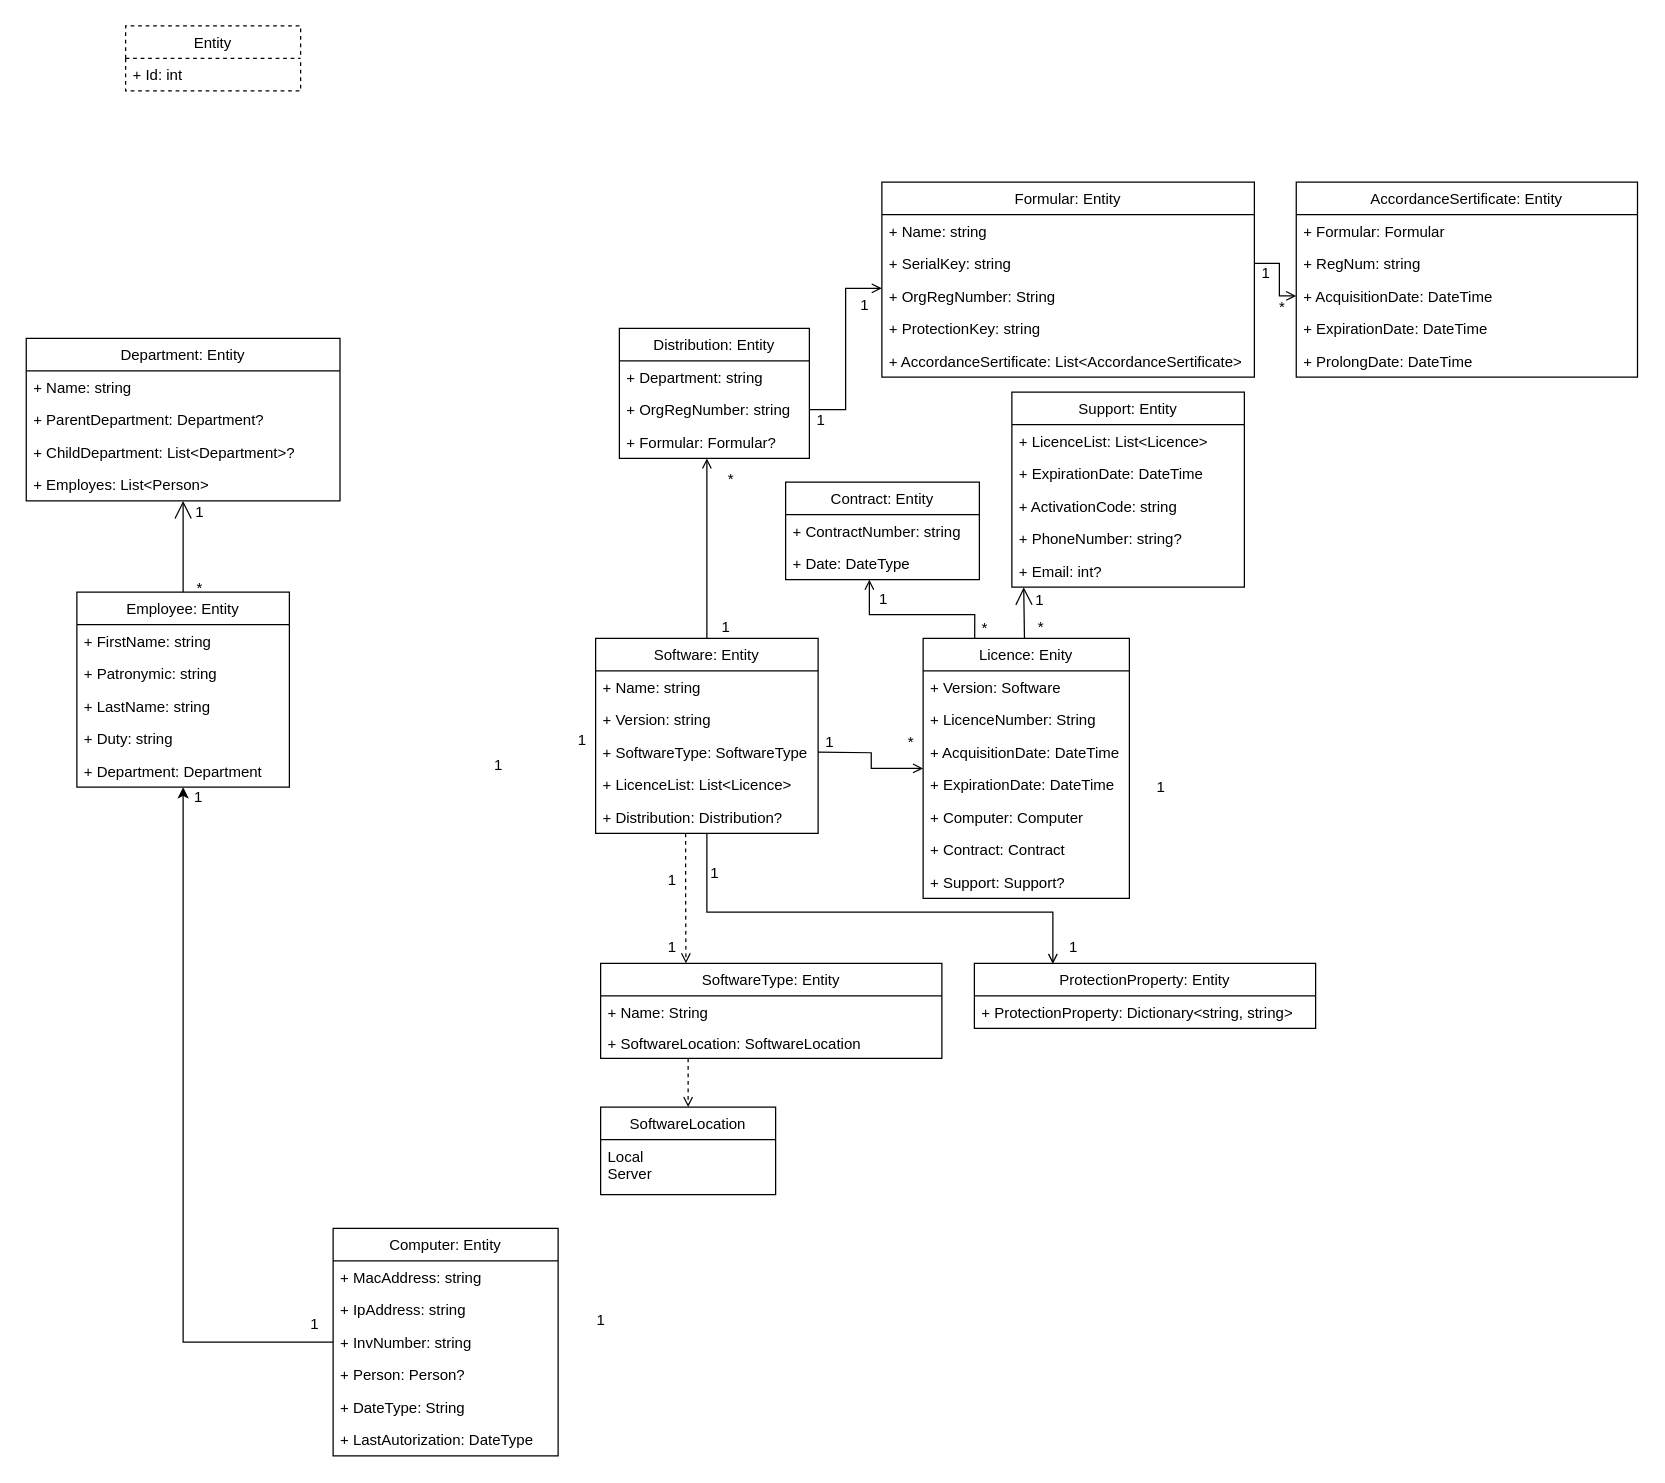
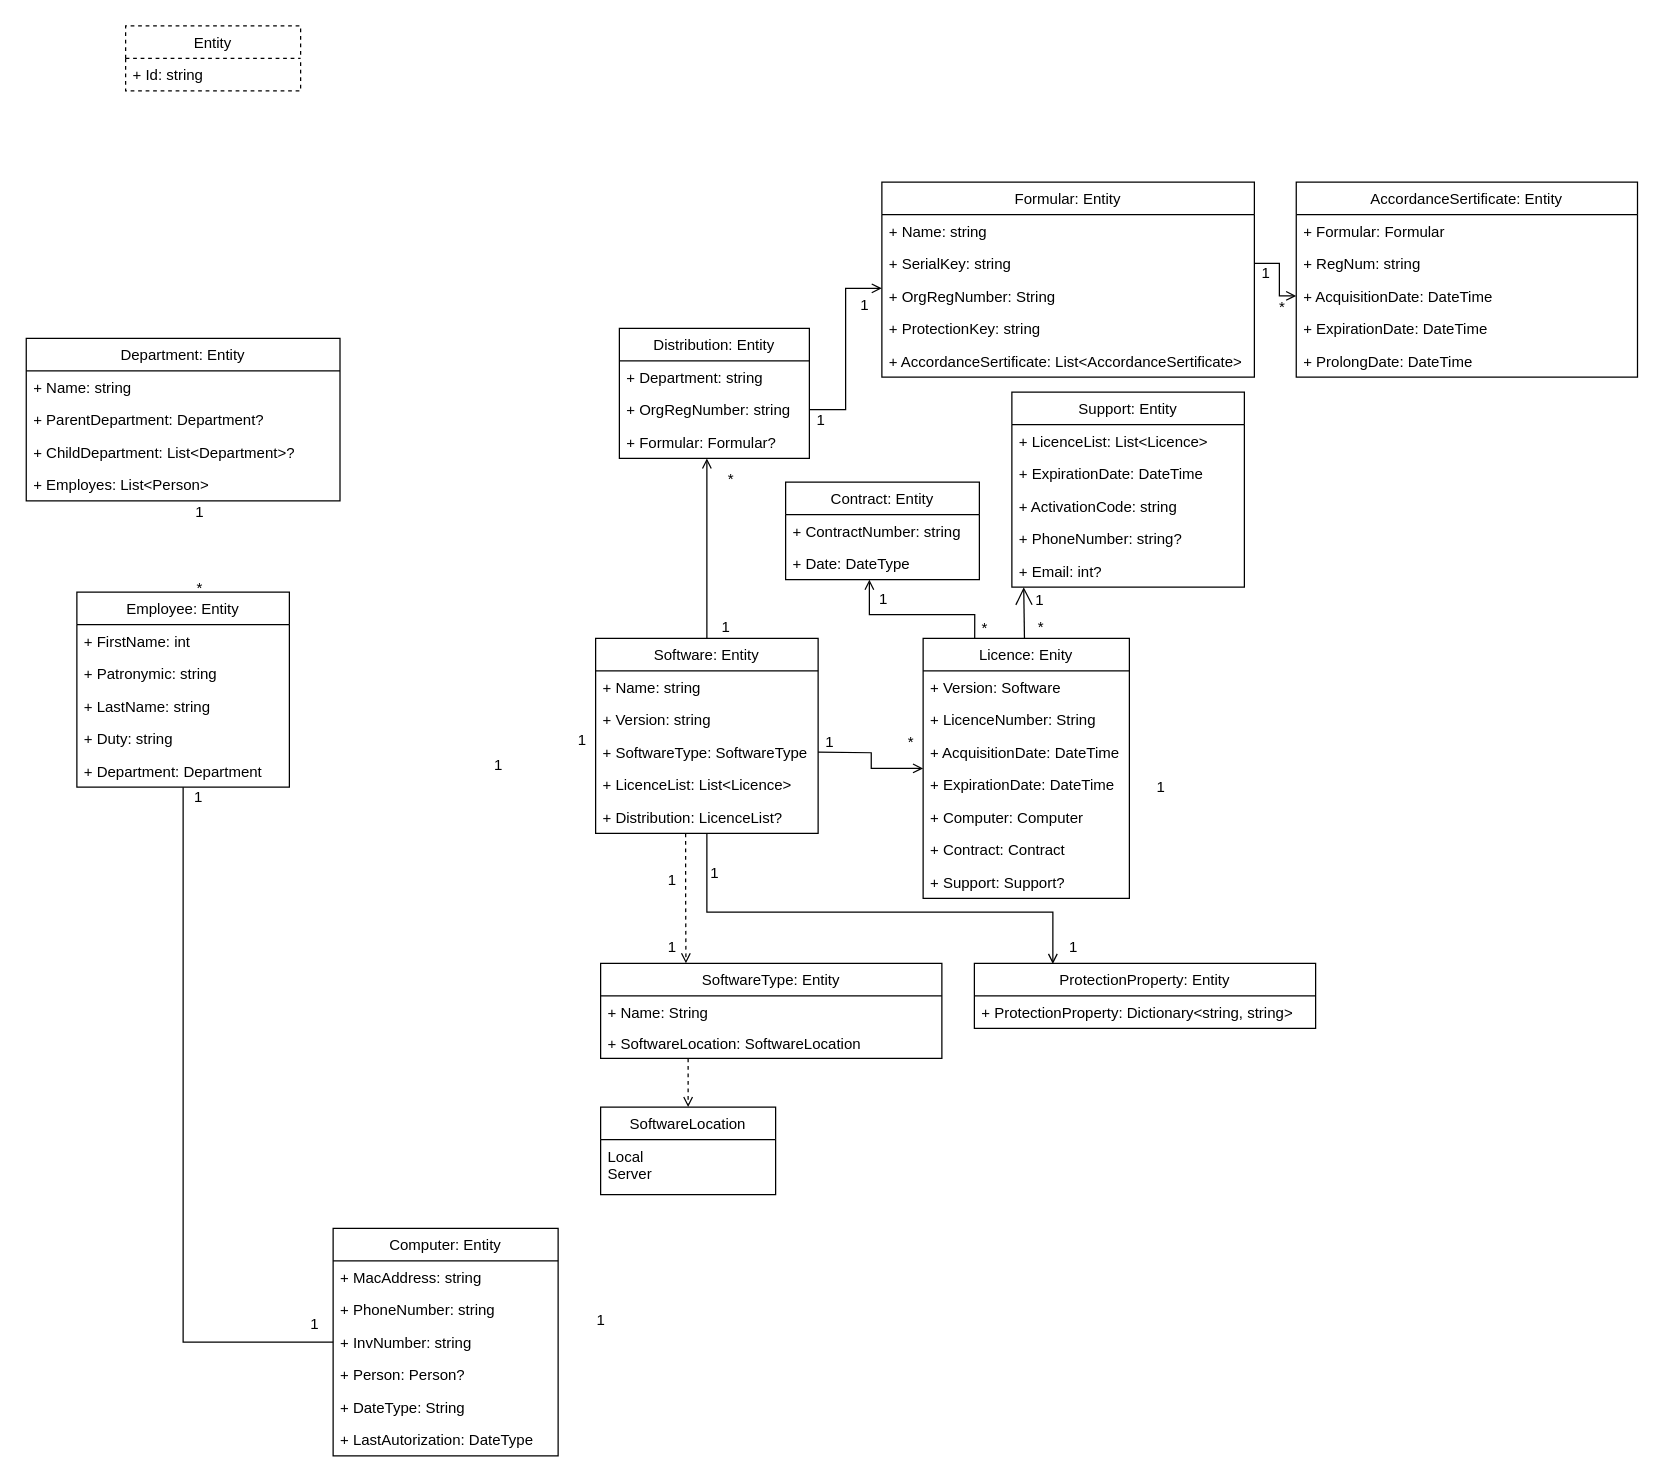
(163, 75) -> (175, 75)
(183, 547) -> none
(154, 641) -> (141, 641)
(183, 797) -> (183, 793)
(707, 818) -> (705, 818)
(412, 1310) -> (420, 1310)
